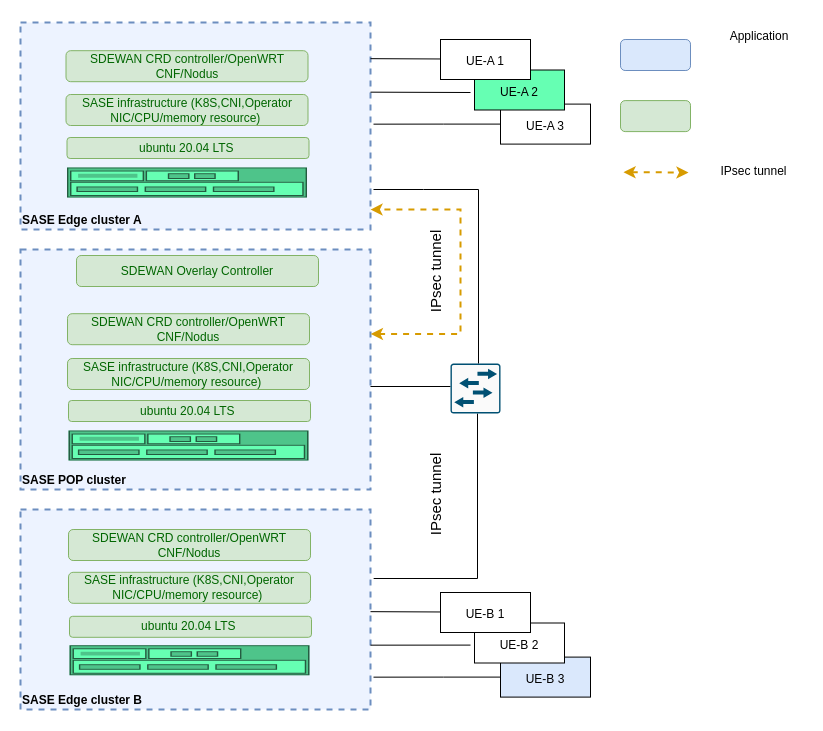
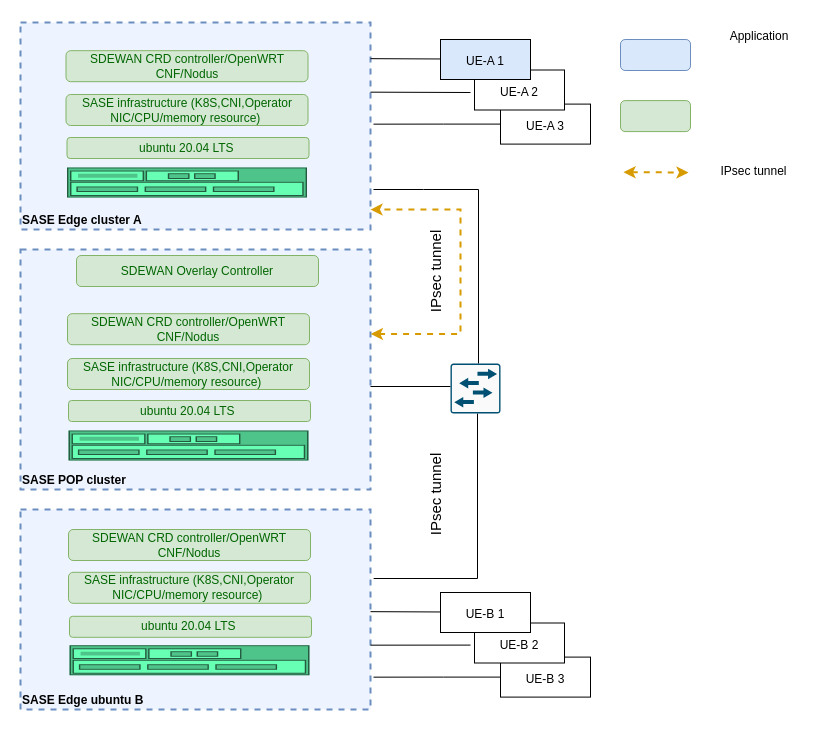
(486, 60) -> (486, 60)
(520, 90) -> (520, 90)
(546, 677) -> (546, 677)
(80, 699) -> (78, 699)
